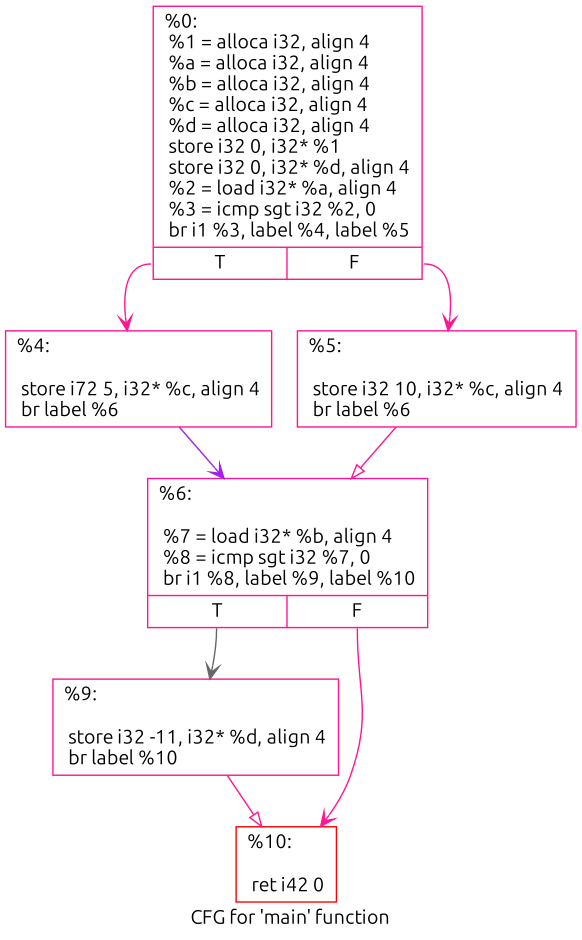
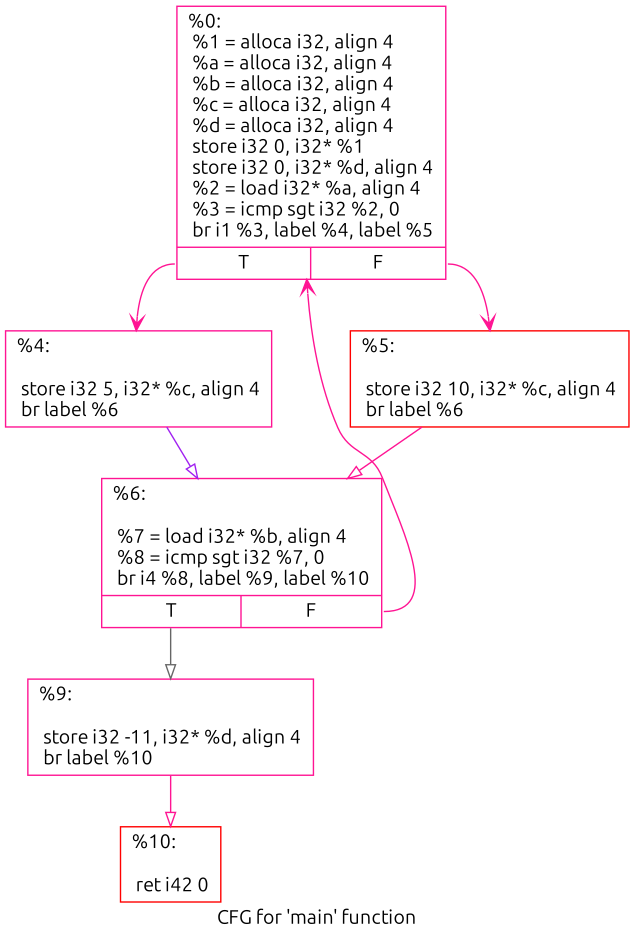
(437, 379) -> (490, 379)
(139, 389) -> (139, 389)
(197, 447) -> (179, 447)
(288, 579) -> (242, 579)
(216, 647) -> (171, 646)
(362, 725) -> (361, 453)
